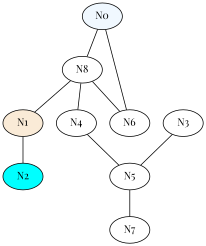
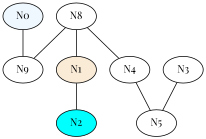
(92, 43) -> none
(130, 123) -> (23, 70)
(130, 230) -> none
